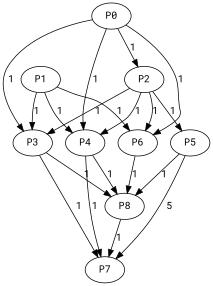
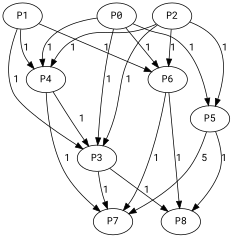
(126, 44) -> (184, 47)
(103, 171) -> (68, 116)
(116, 235) -> (152, 151)
